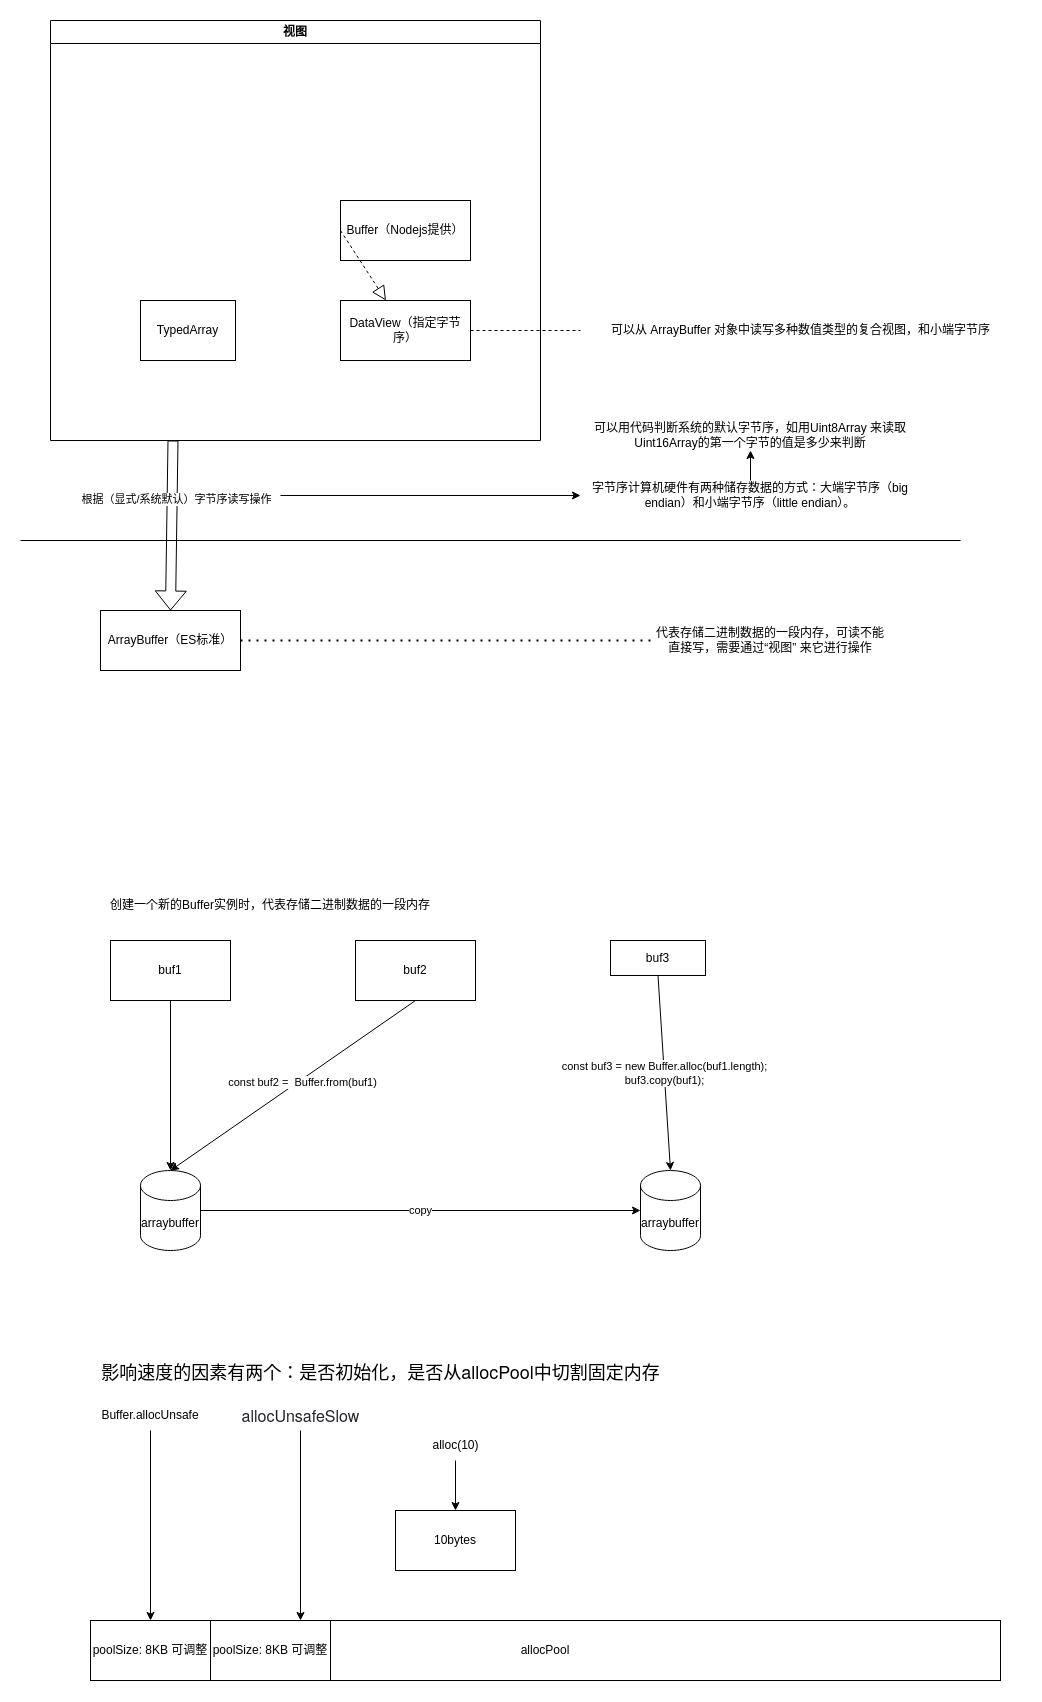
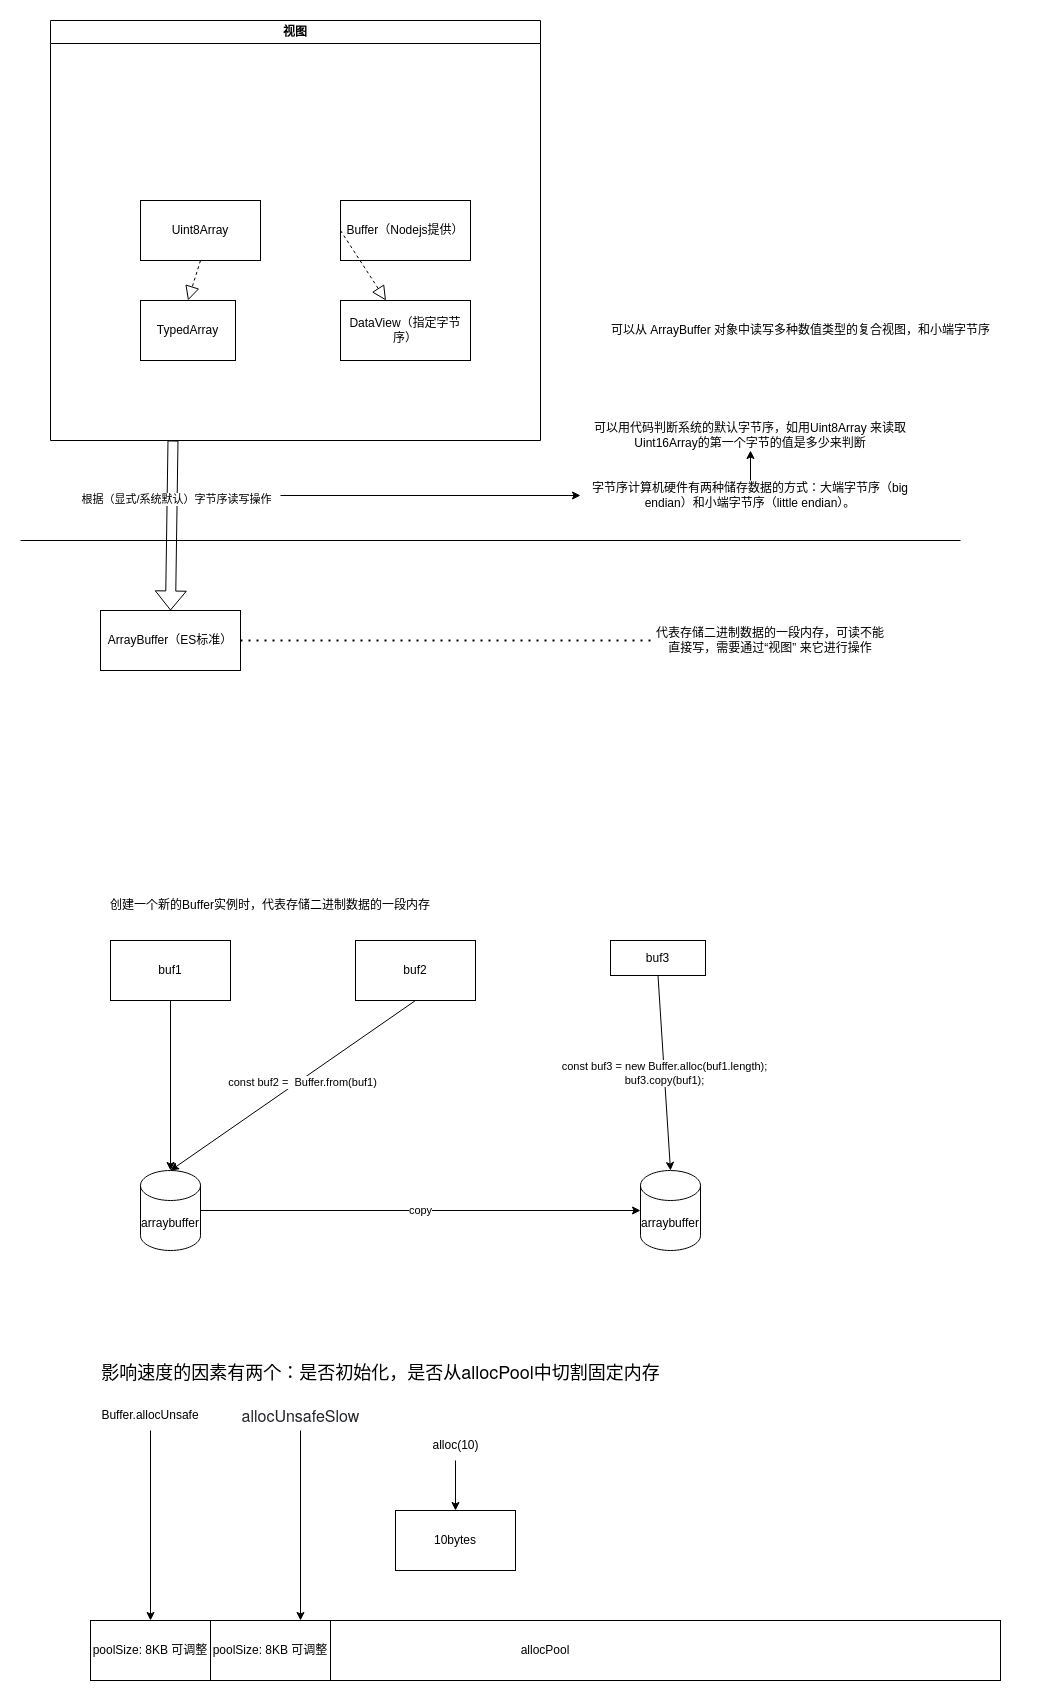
none -> (201, 231)
none -> (197, 273)
(526, 331) -> none
